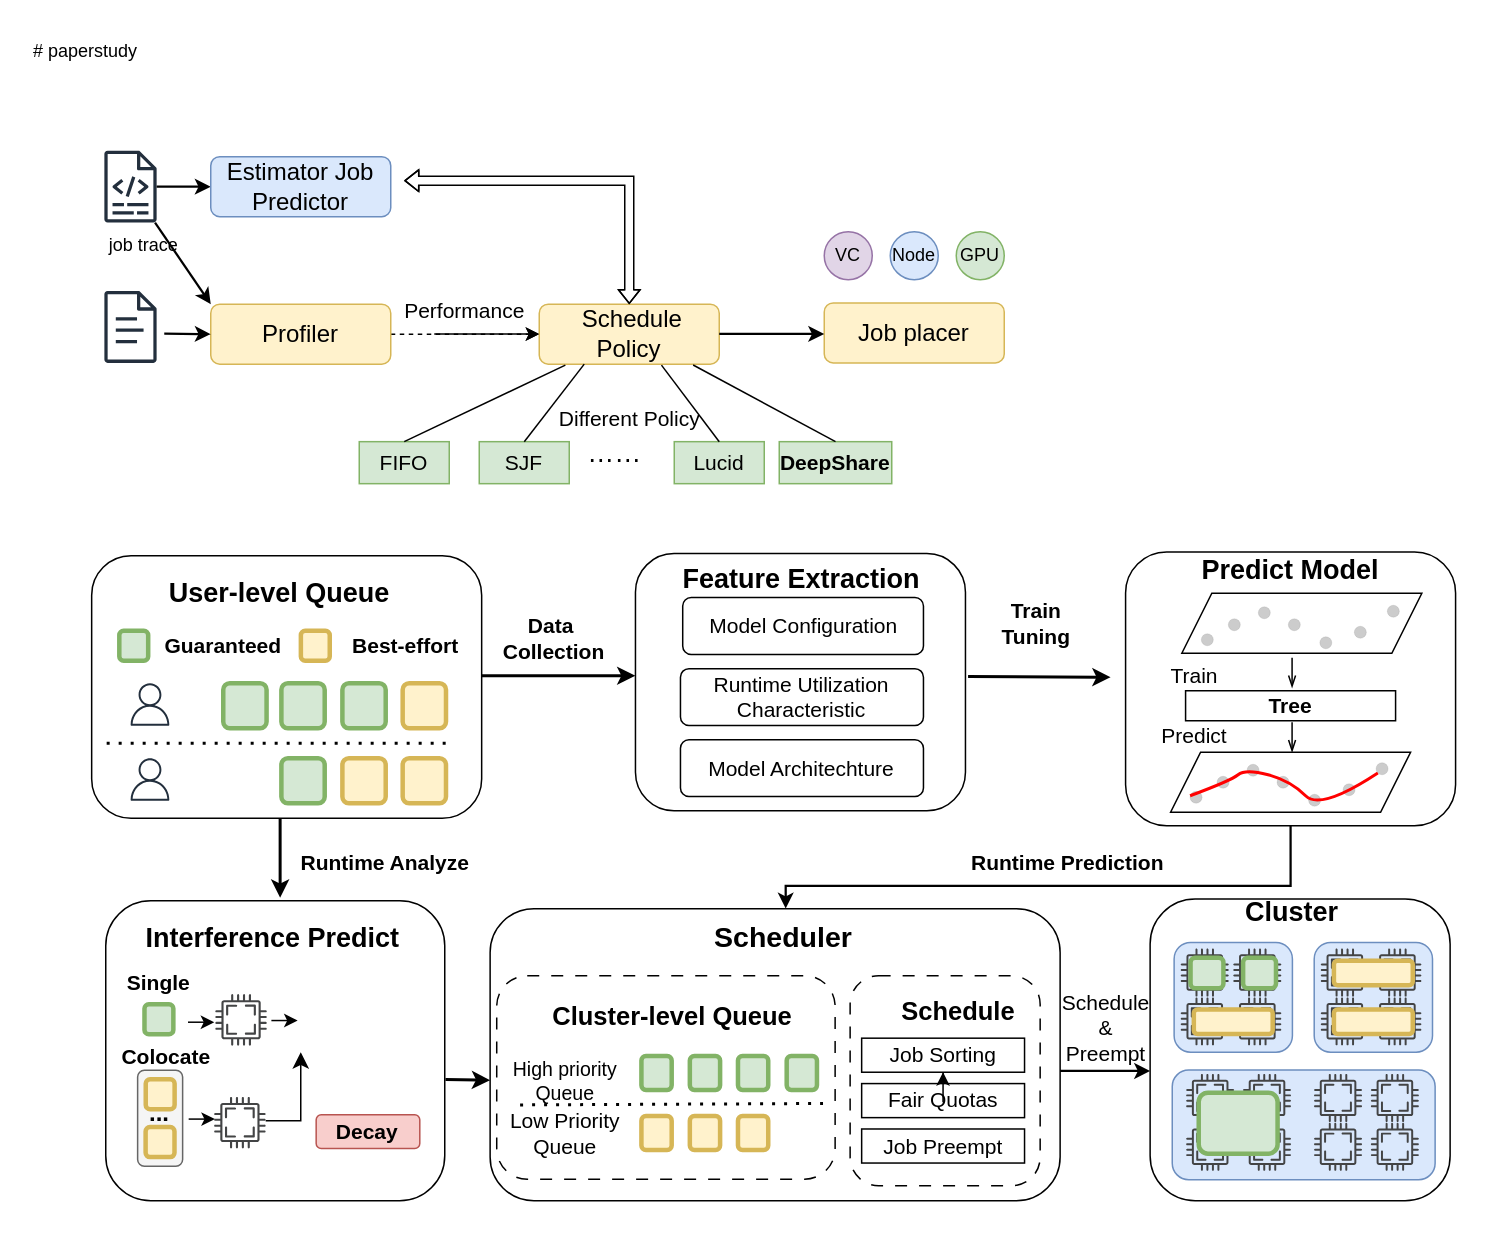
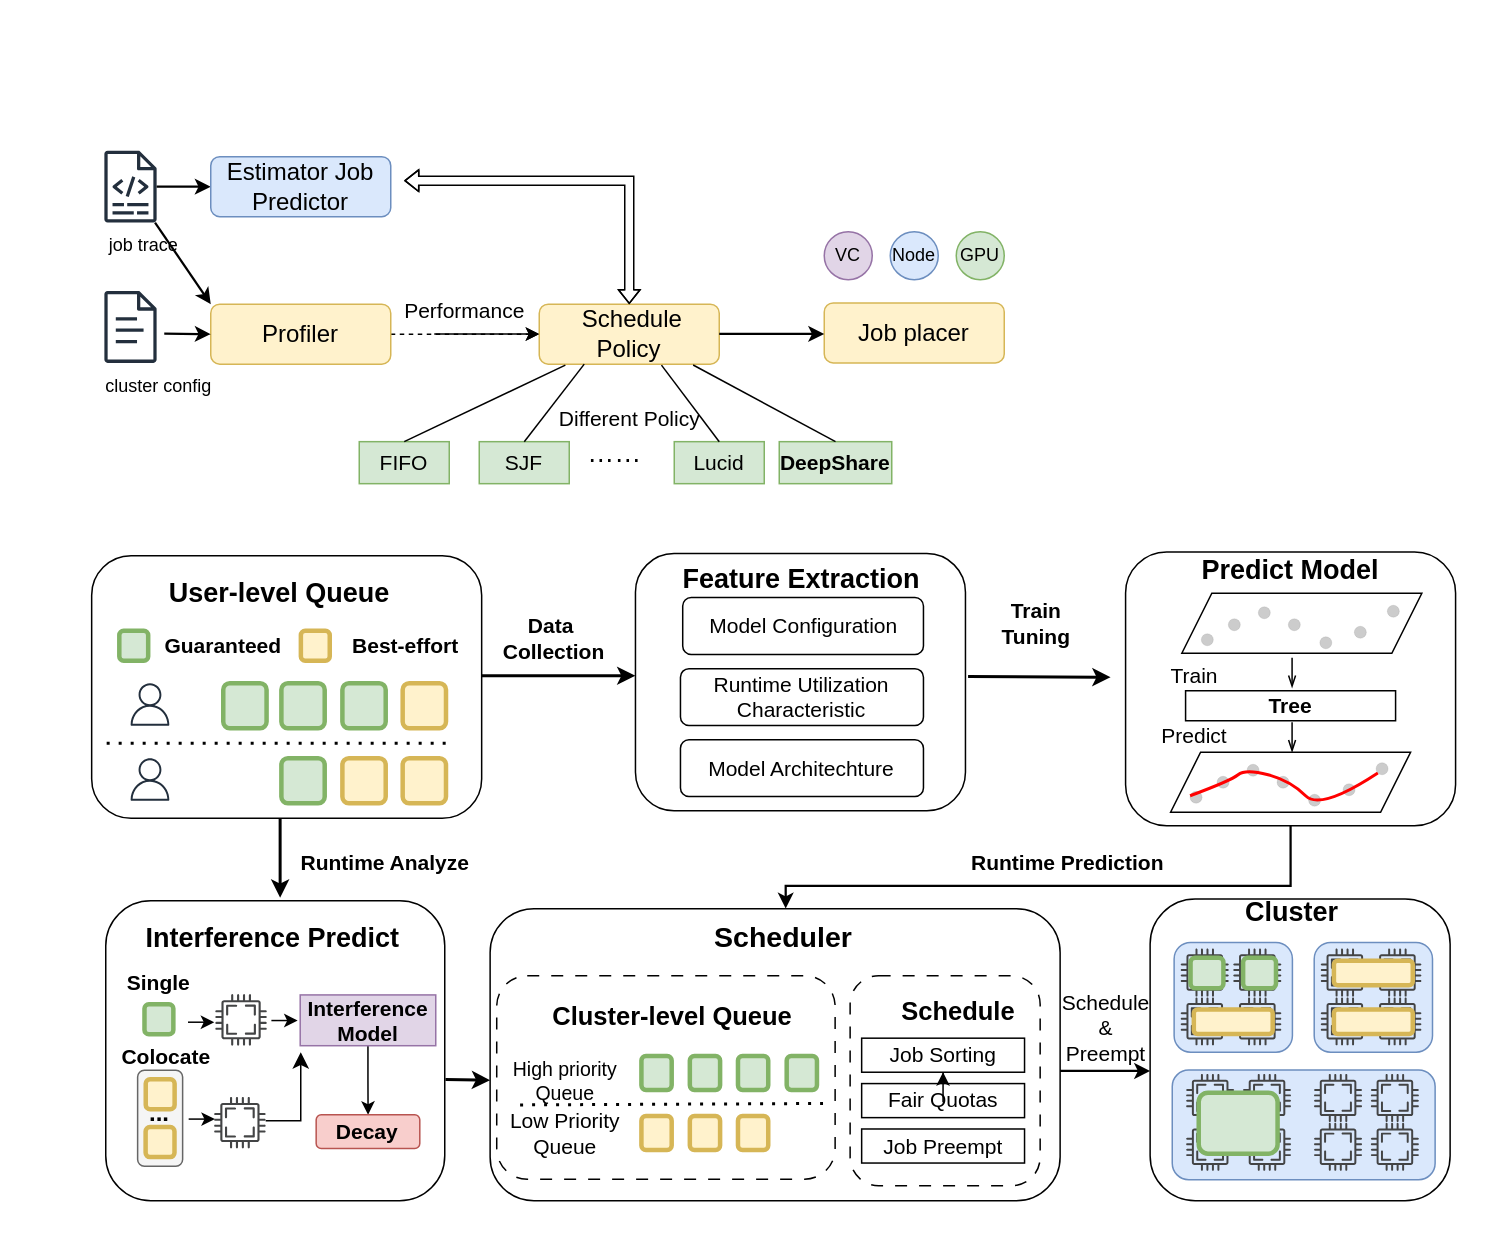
(106, 61) -> none
none -> (158, 387)
none -> (368, 1020)
none -> (368, 1075)
